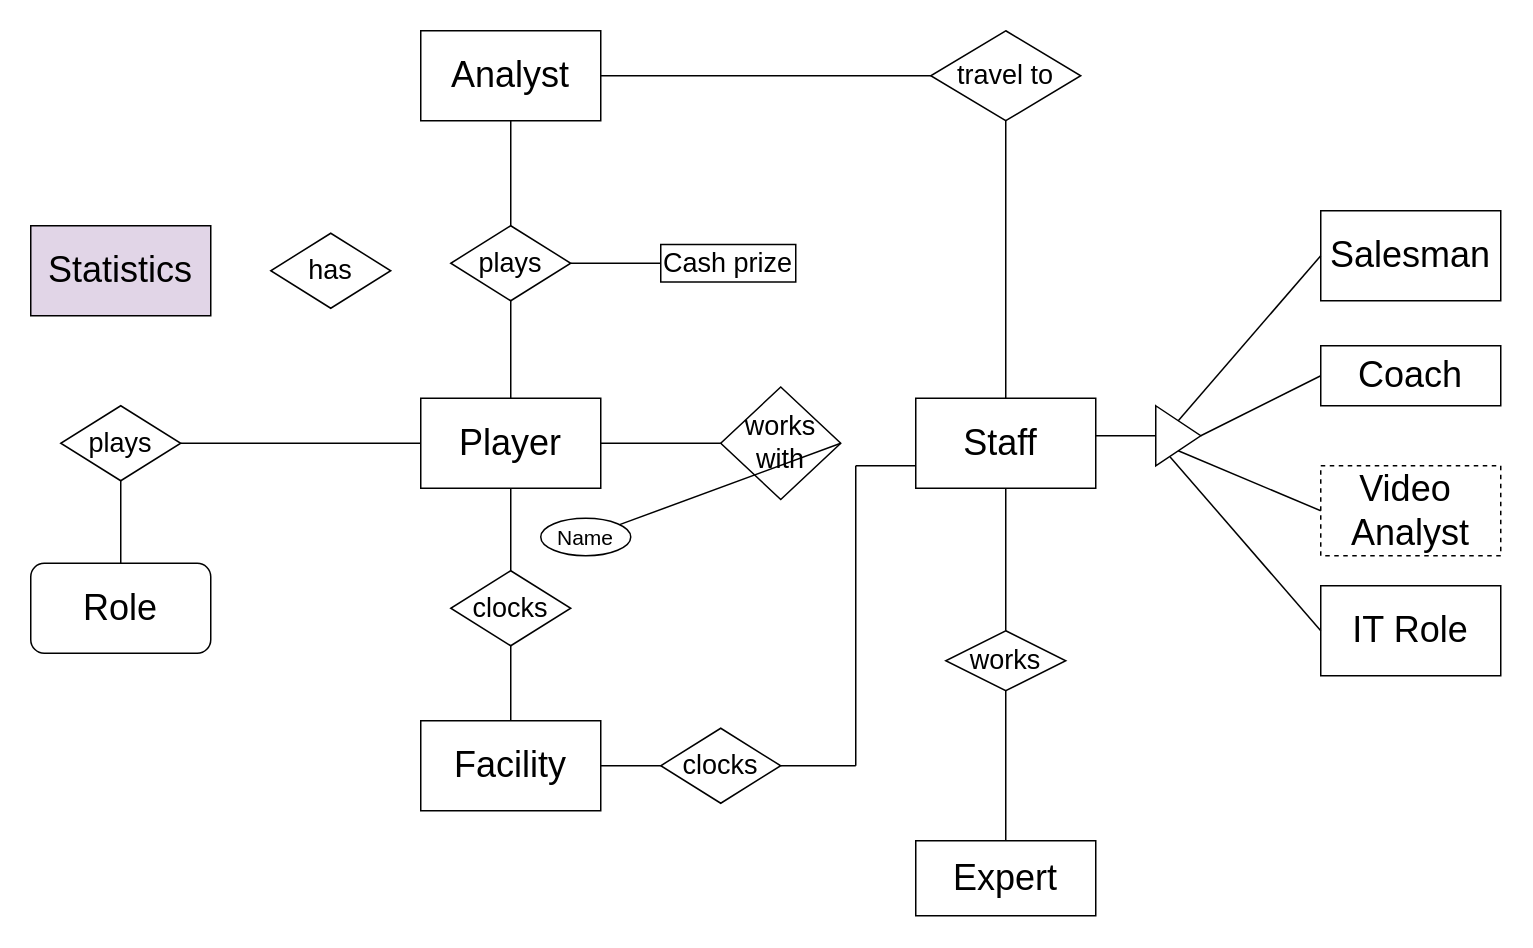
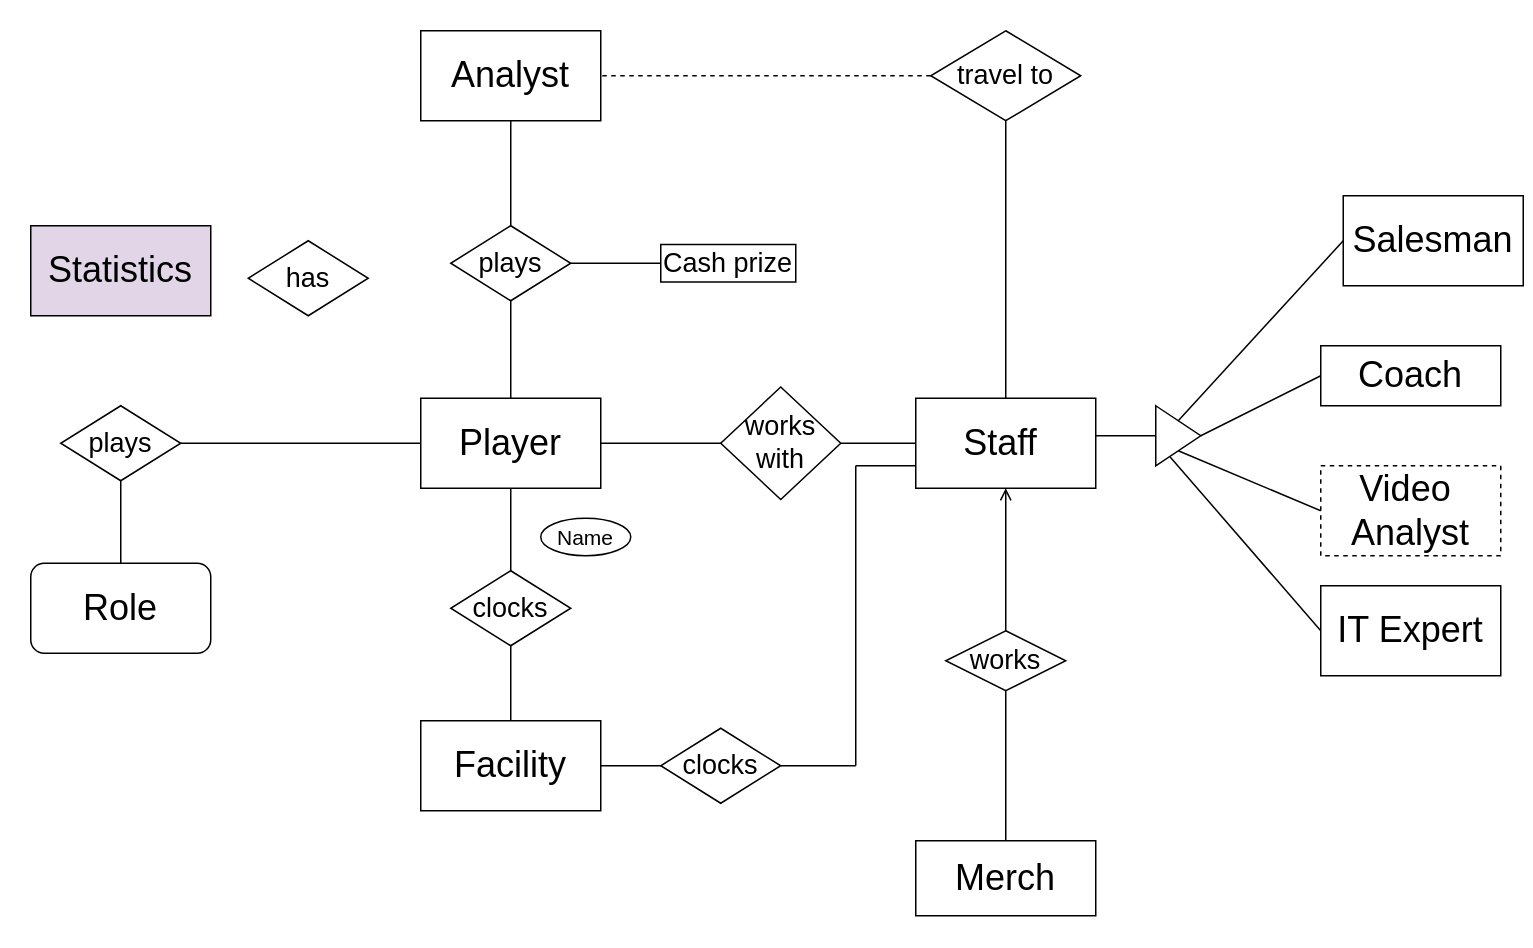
(767, 76) -> (767, 76)
(1411, 256) -> (1433, 241)
(331, 271) -> (308, 278)
(731, 484) -> (878, 443)
(1006, 494) -> (1006, 495)
(1411, 631) -> (1411, 631)
(1006, 878) -> (1006, 878)
